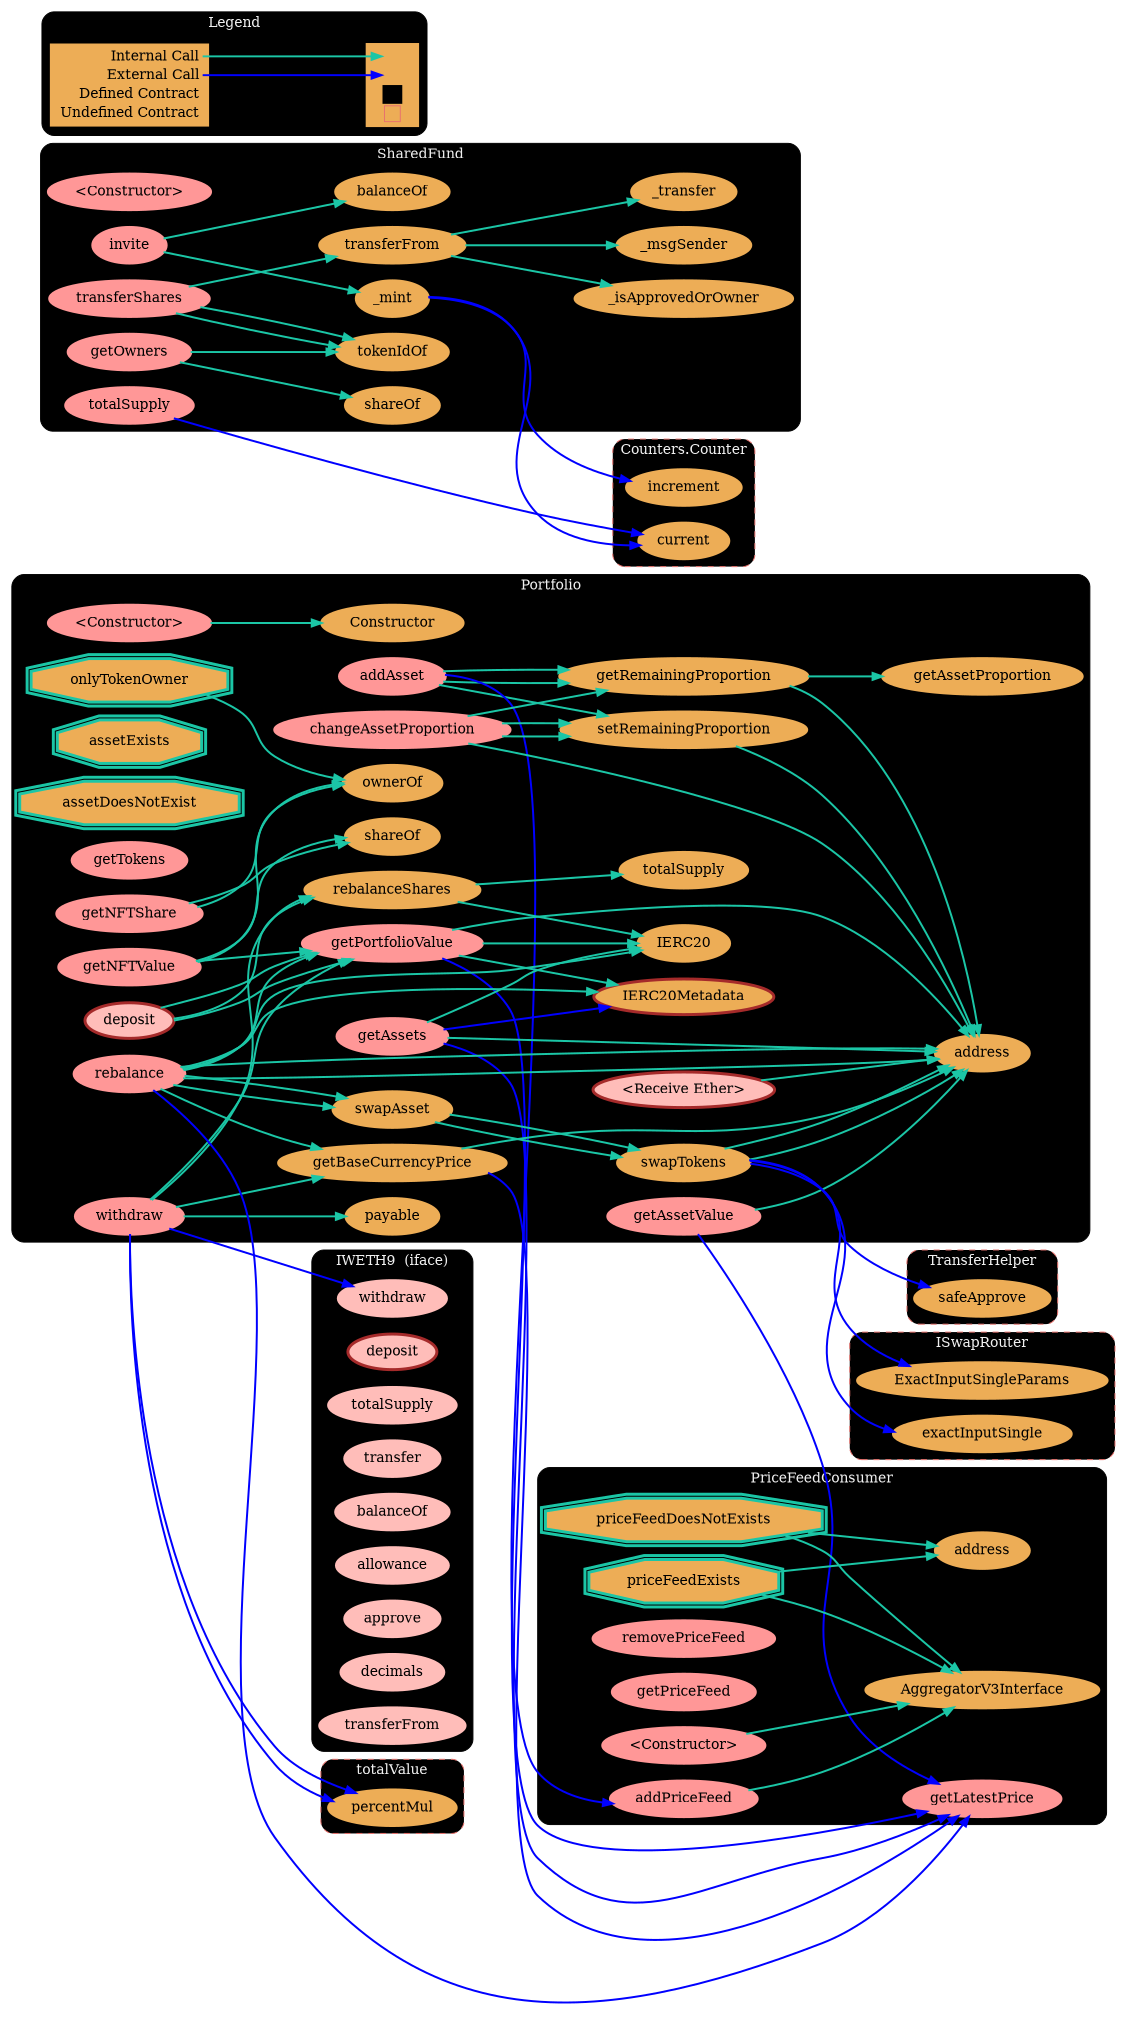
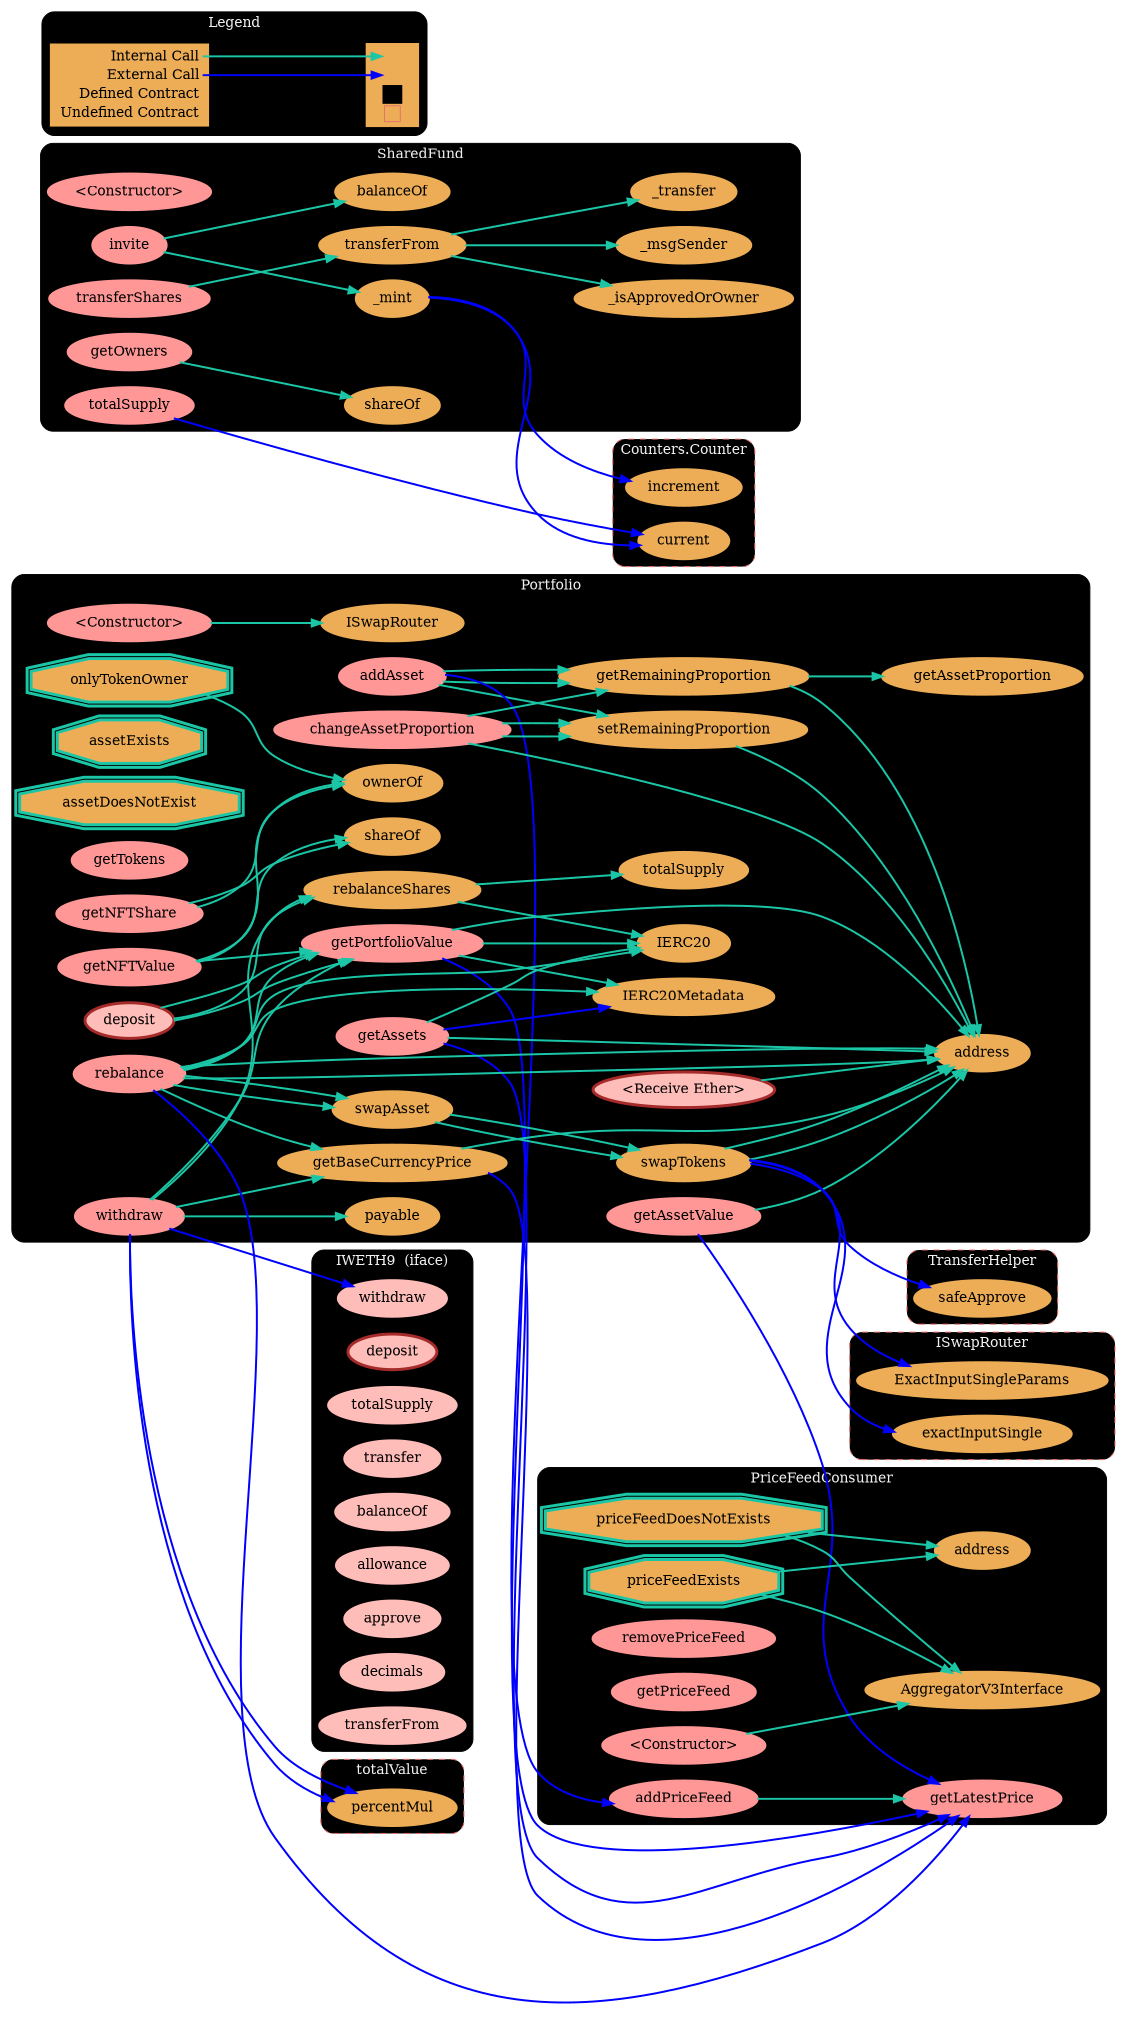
(392, 352) -> none
(392, 623) -> (392, 623)
(684, 997) -> (684, 997)
(850, 1761) -> (826, 1799)
